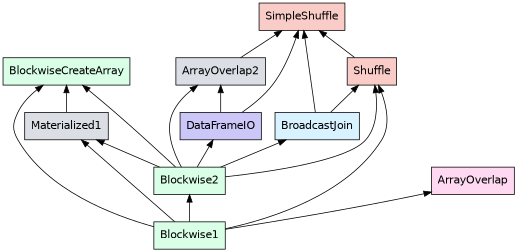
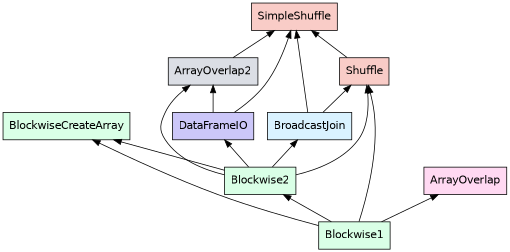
(66, 126) -> none
